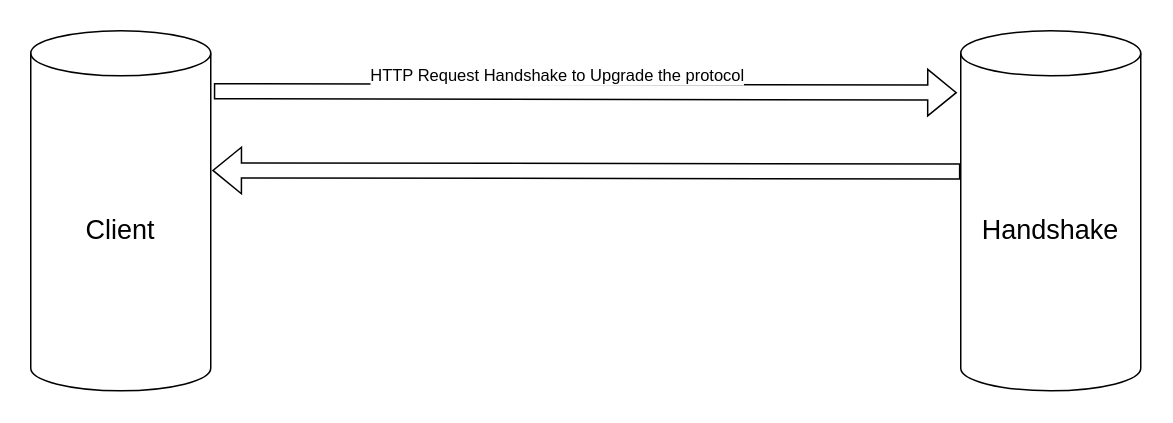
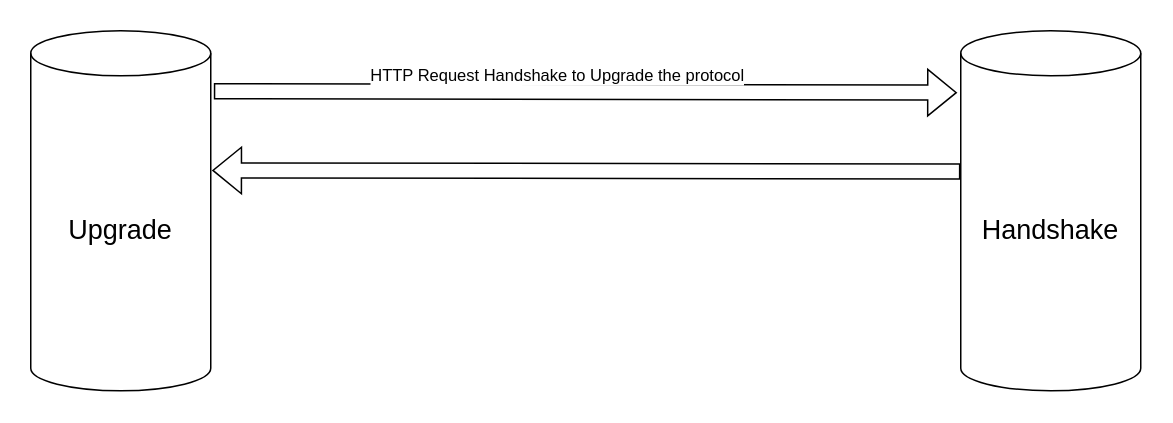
(121, 230) -> (121, 230)
